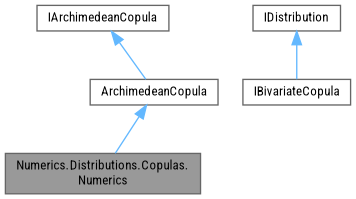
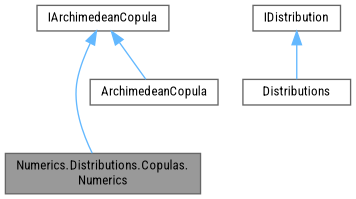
(297, 92) -> (297, 92)
(127, 135) -> (76, 98)
